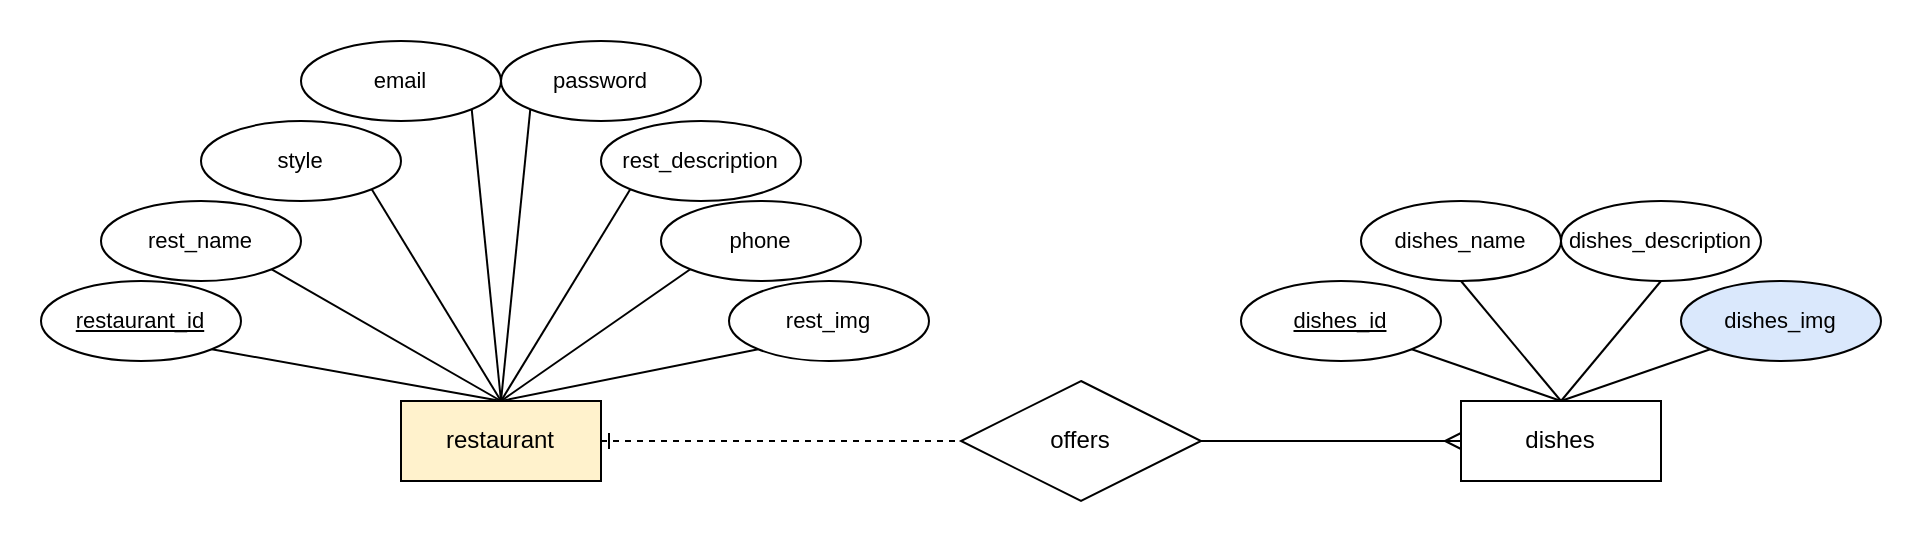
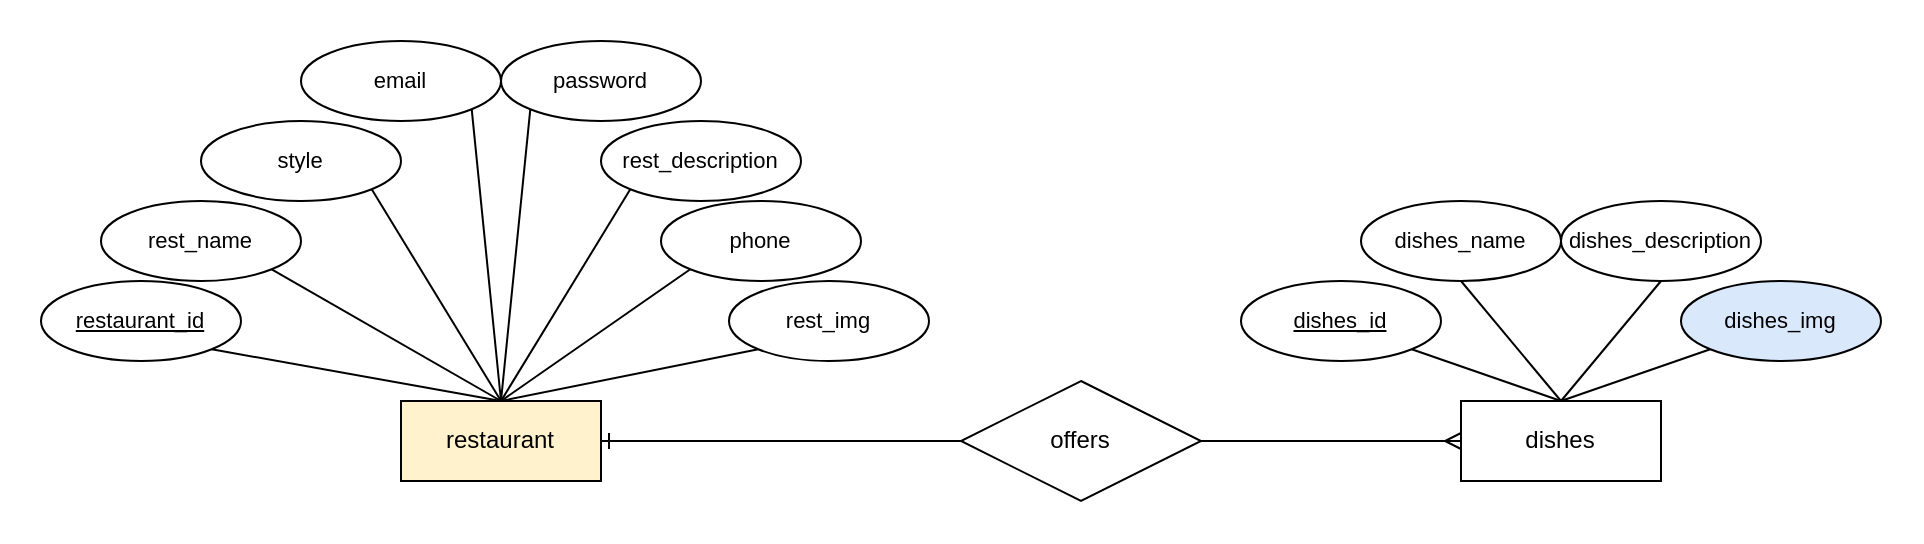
(782, 441) -> (782, 441)
